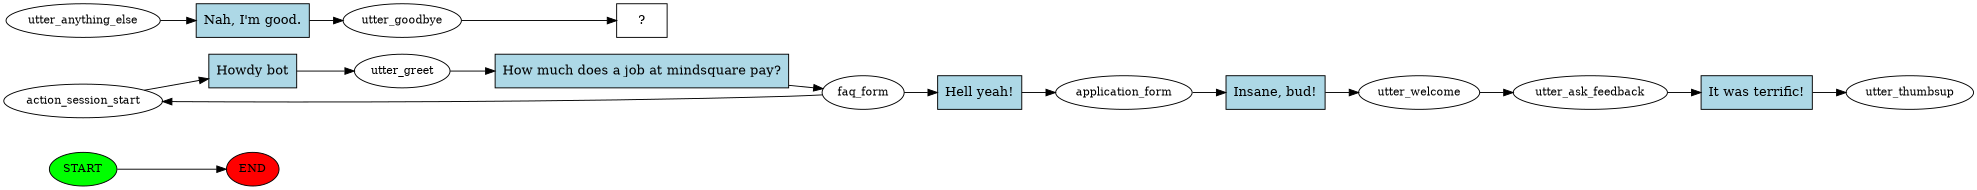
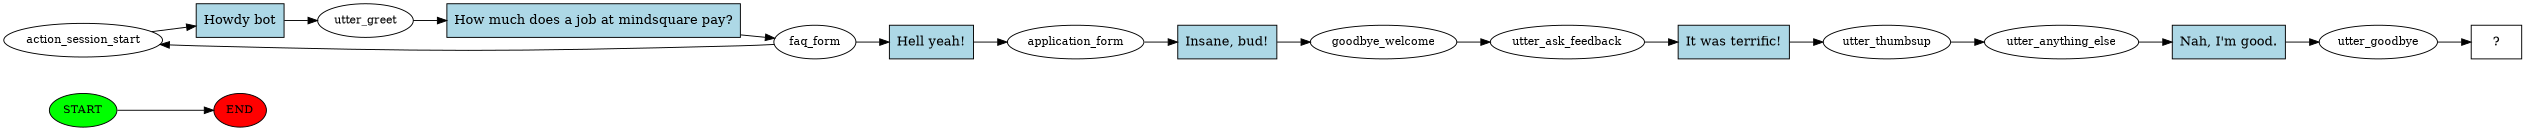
none -> (1963, 42)
(1419, 93) -> (1384, 42)
